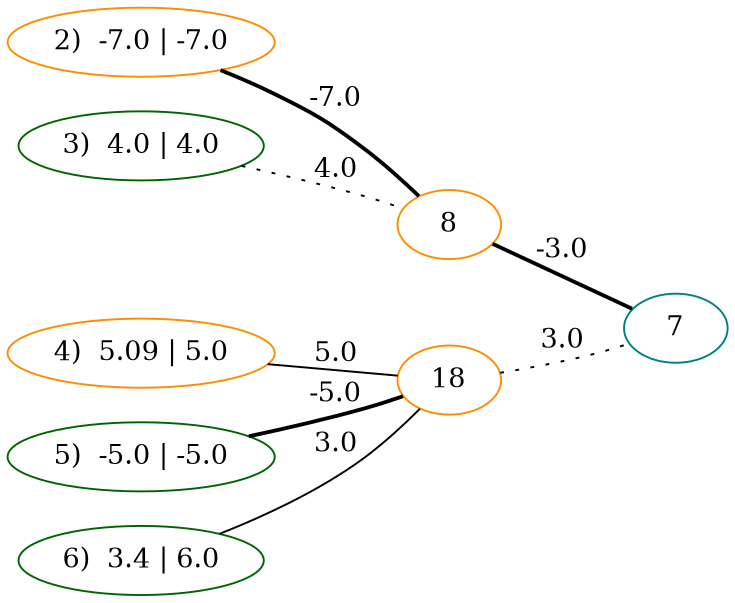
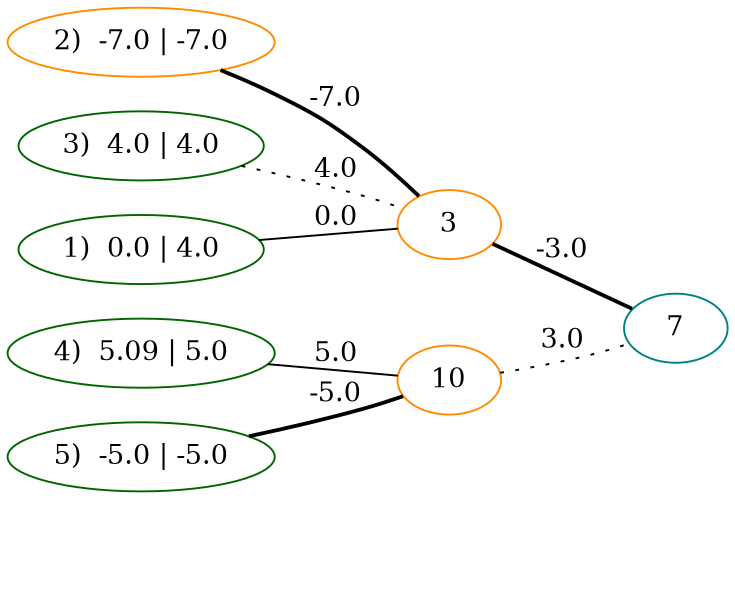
(449, 225) -> (449, 225)
none -> (141, 250)
(141, 353) -> (141, 353)
(449, 380) -> (449, 380)
(141, 560) -> none
